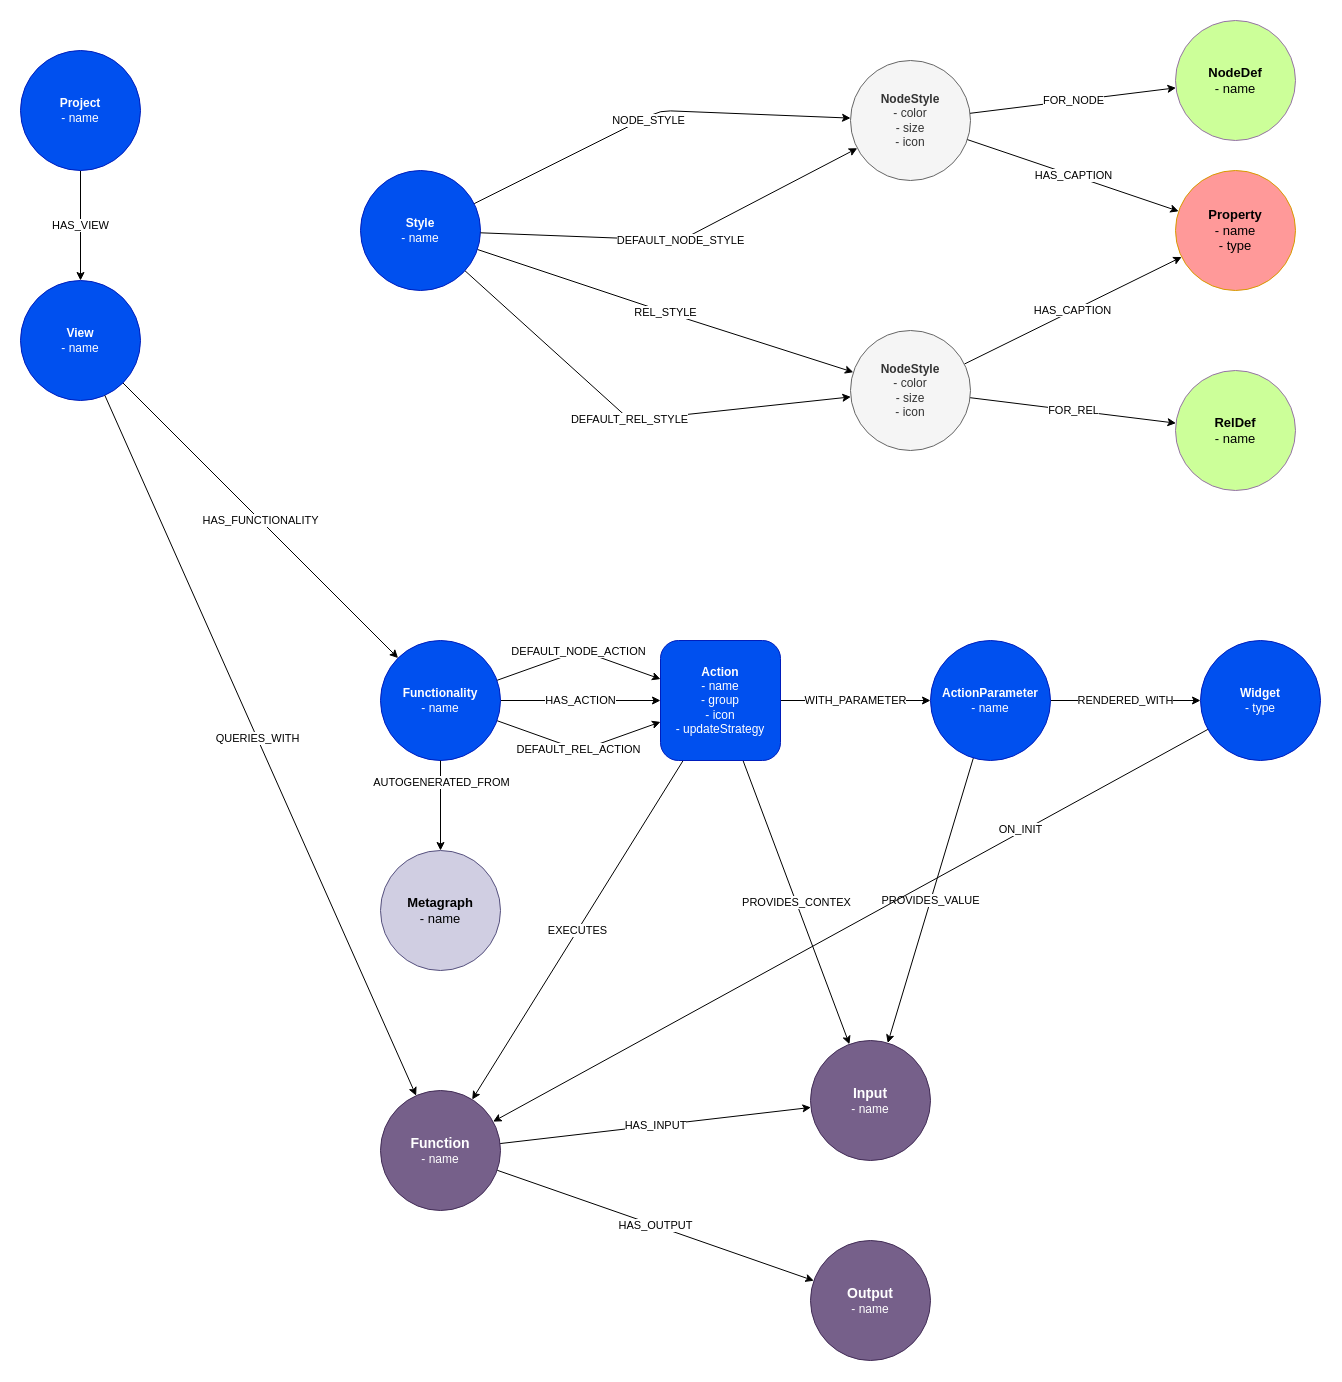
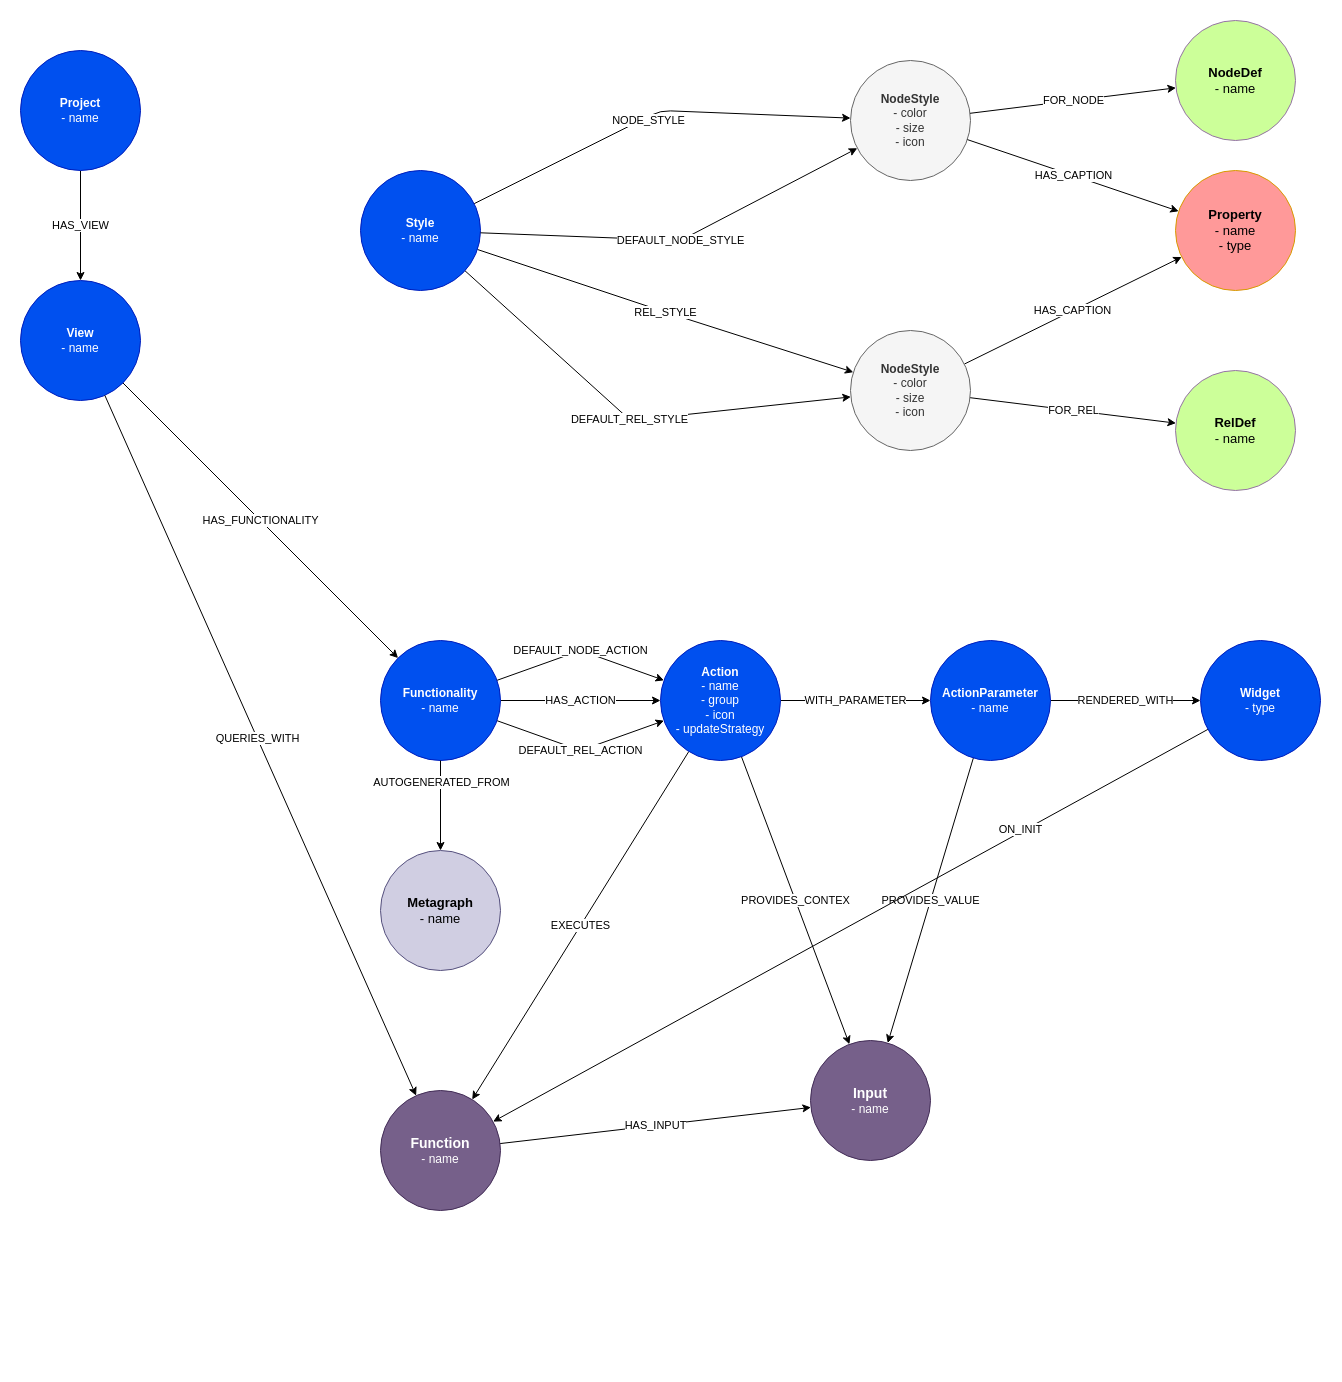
(721, 701) -> (721, 701)
(652, 1224) -> none
(871, 1301) -> none
